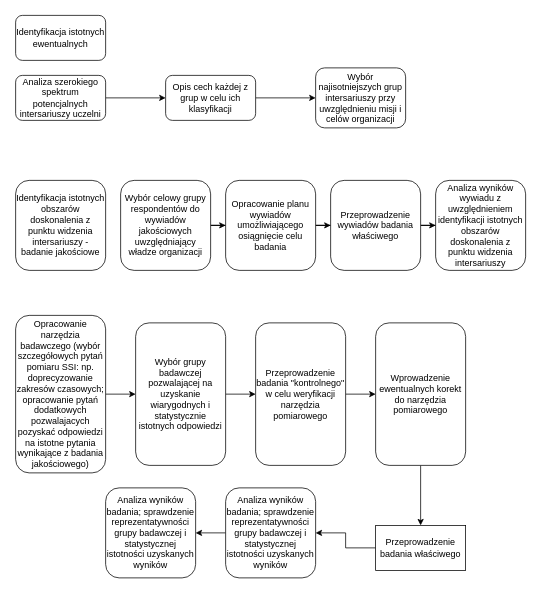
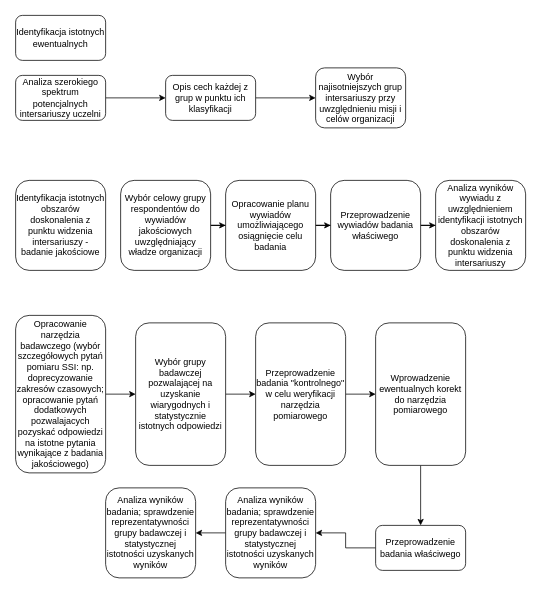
(210, 98) -> (210, 98)
(420, 548) -> (420, 548)
